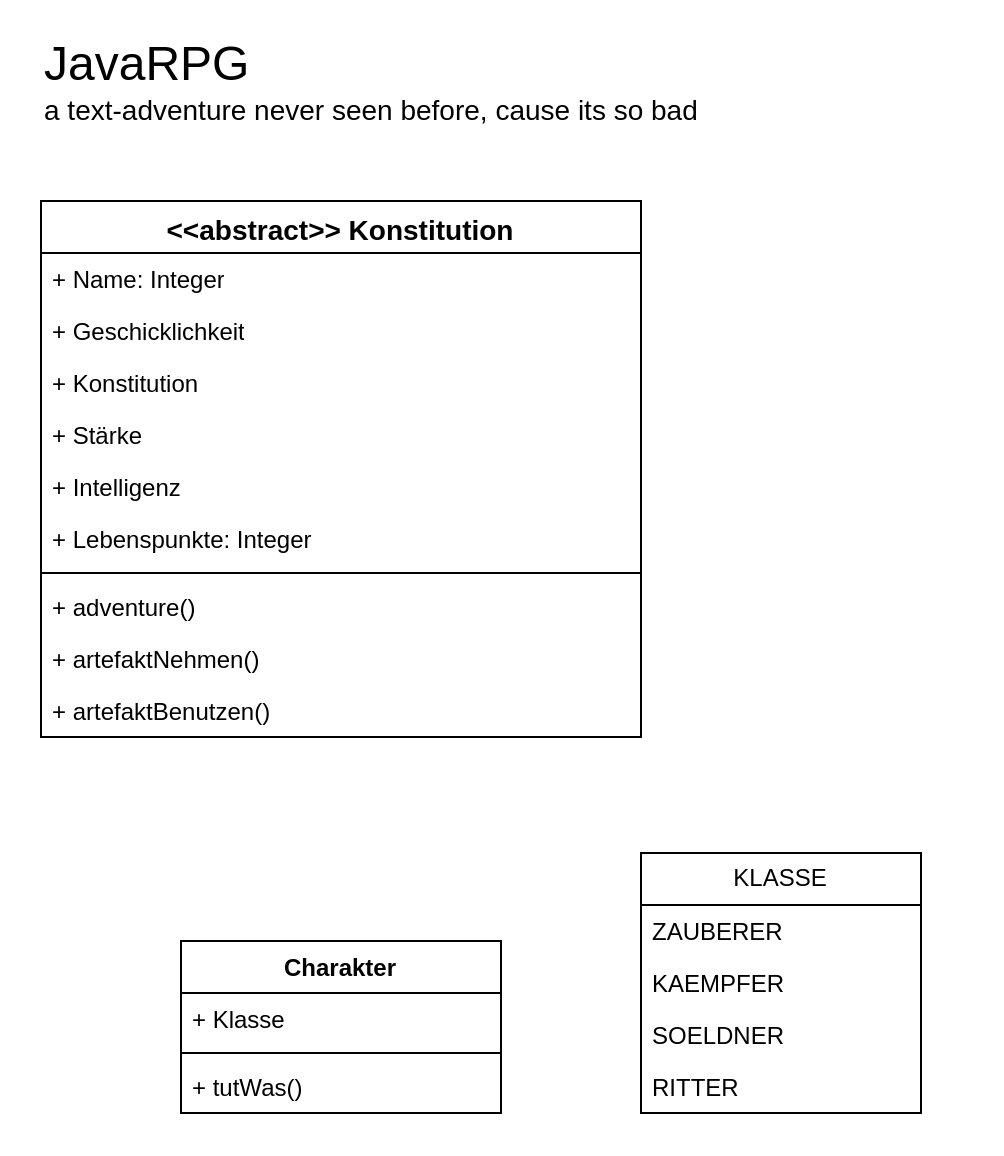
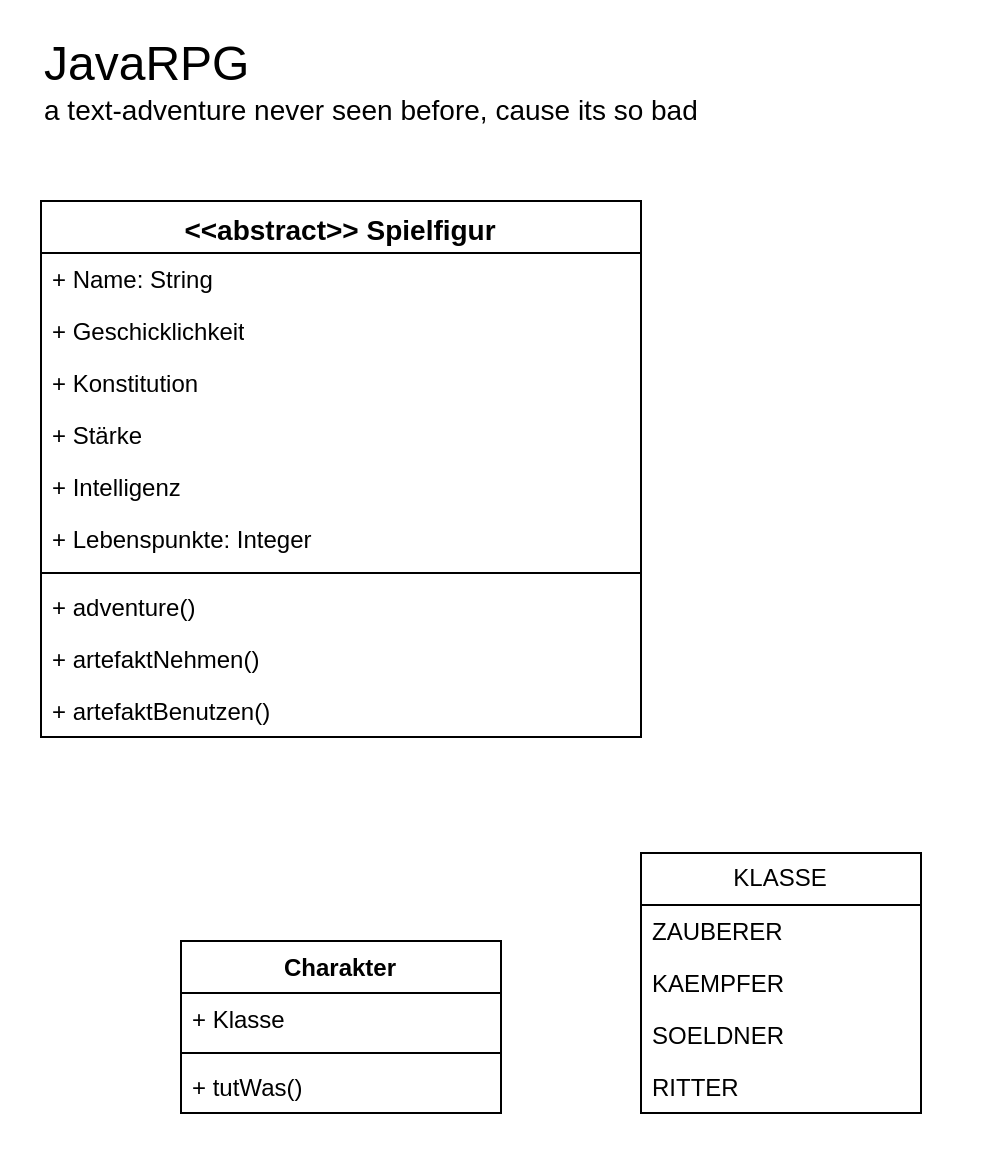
(341, 229) -> (341, 229)
(144, 281) -> (135, 281)
